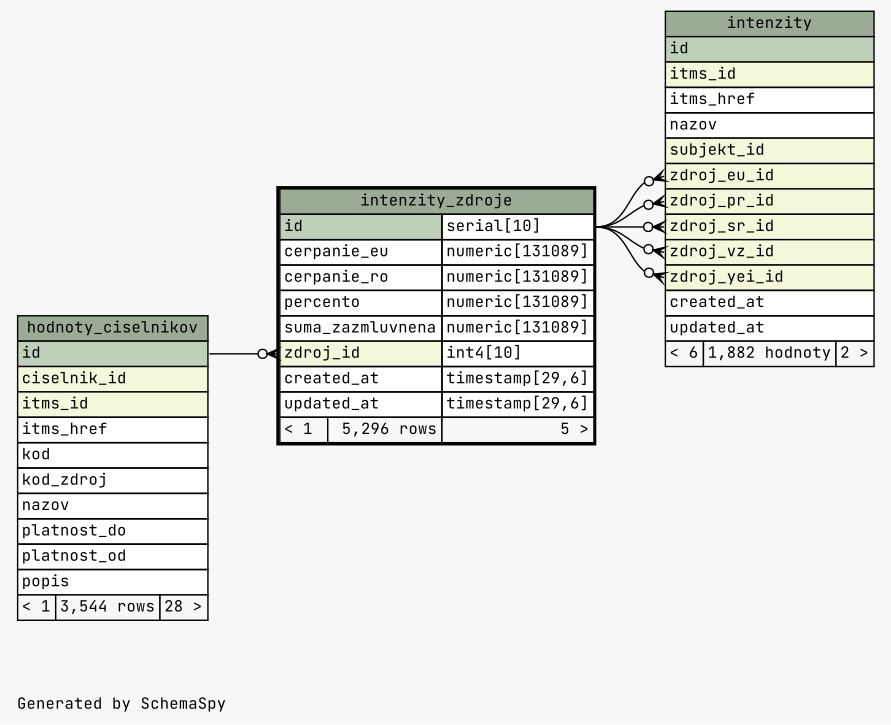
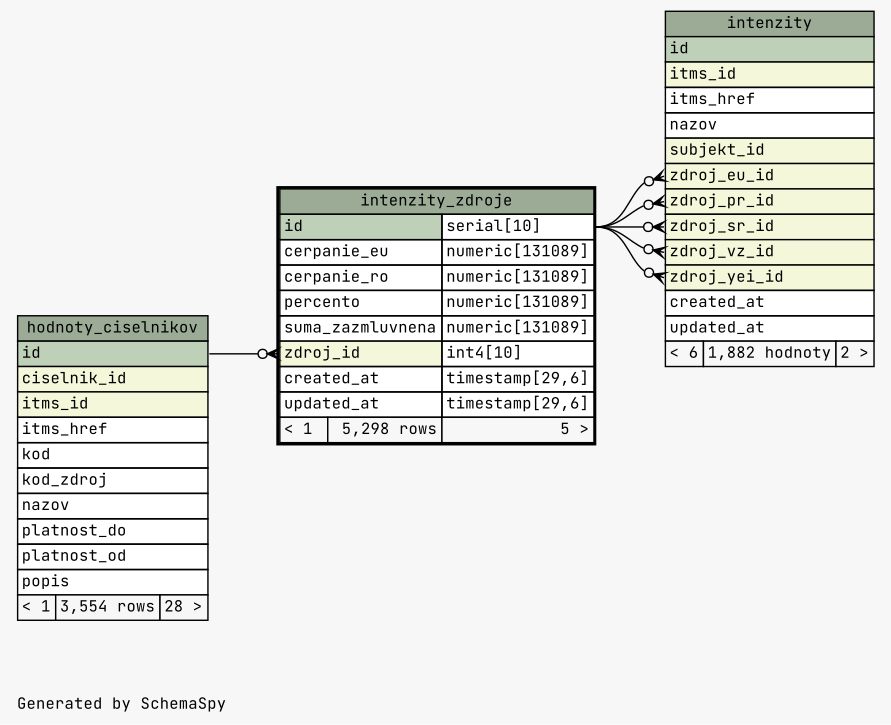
(390, 429) -> (390, 429)
(108, 607) -> (108, 607)
